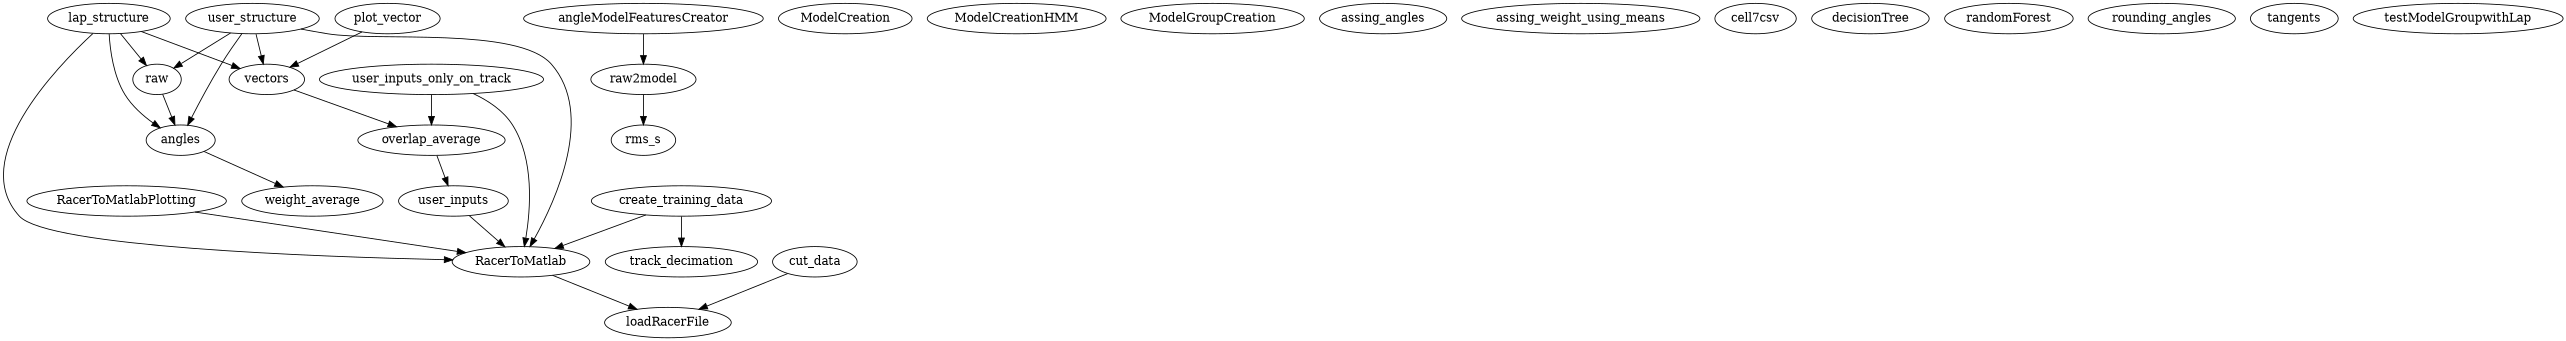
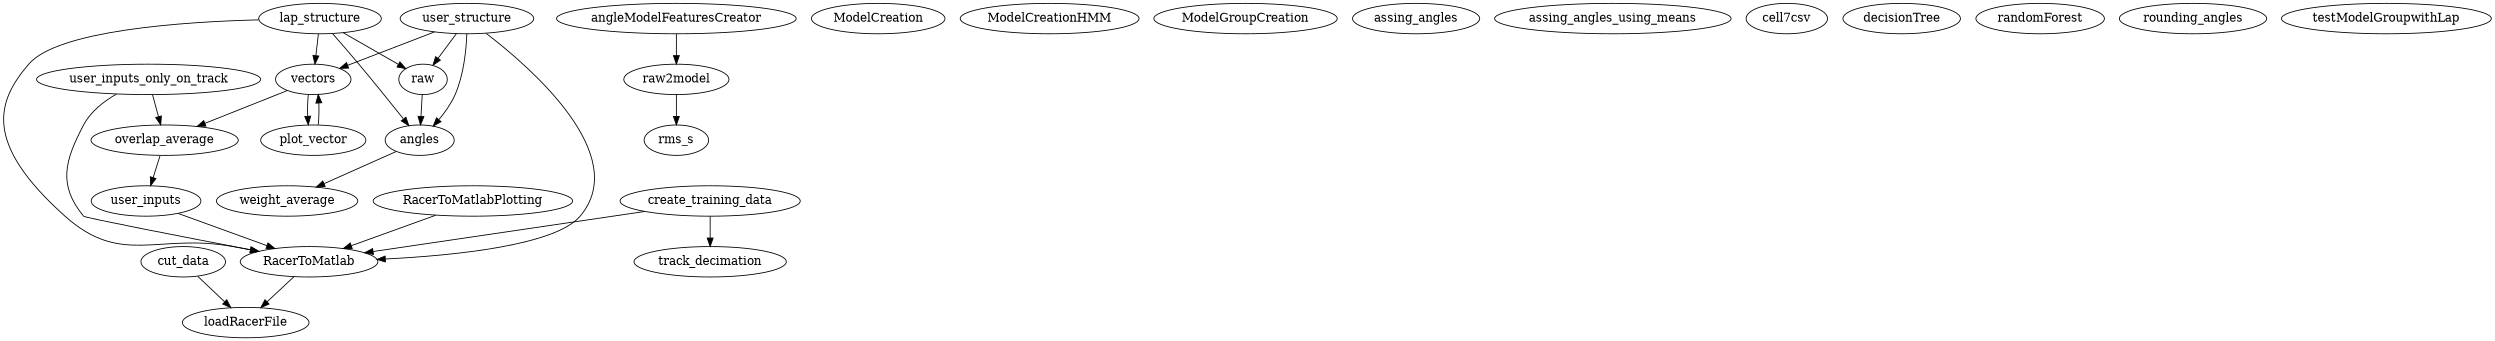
(1581, 19) -> (1613, 19)
(2294, 19) -> none
none -> (308, 105)
